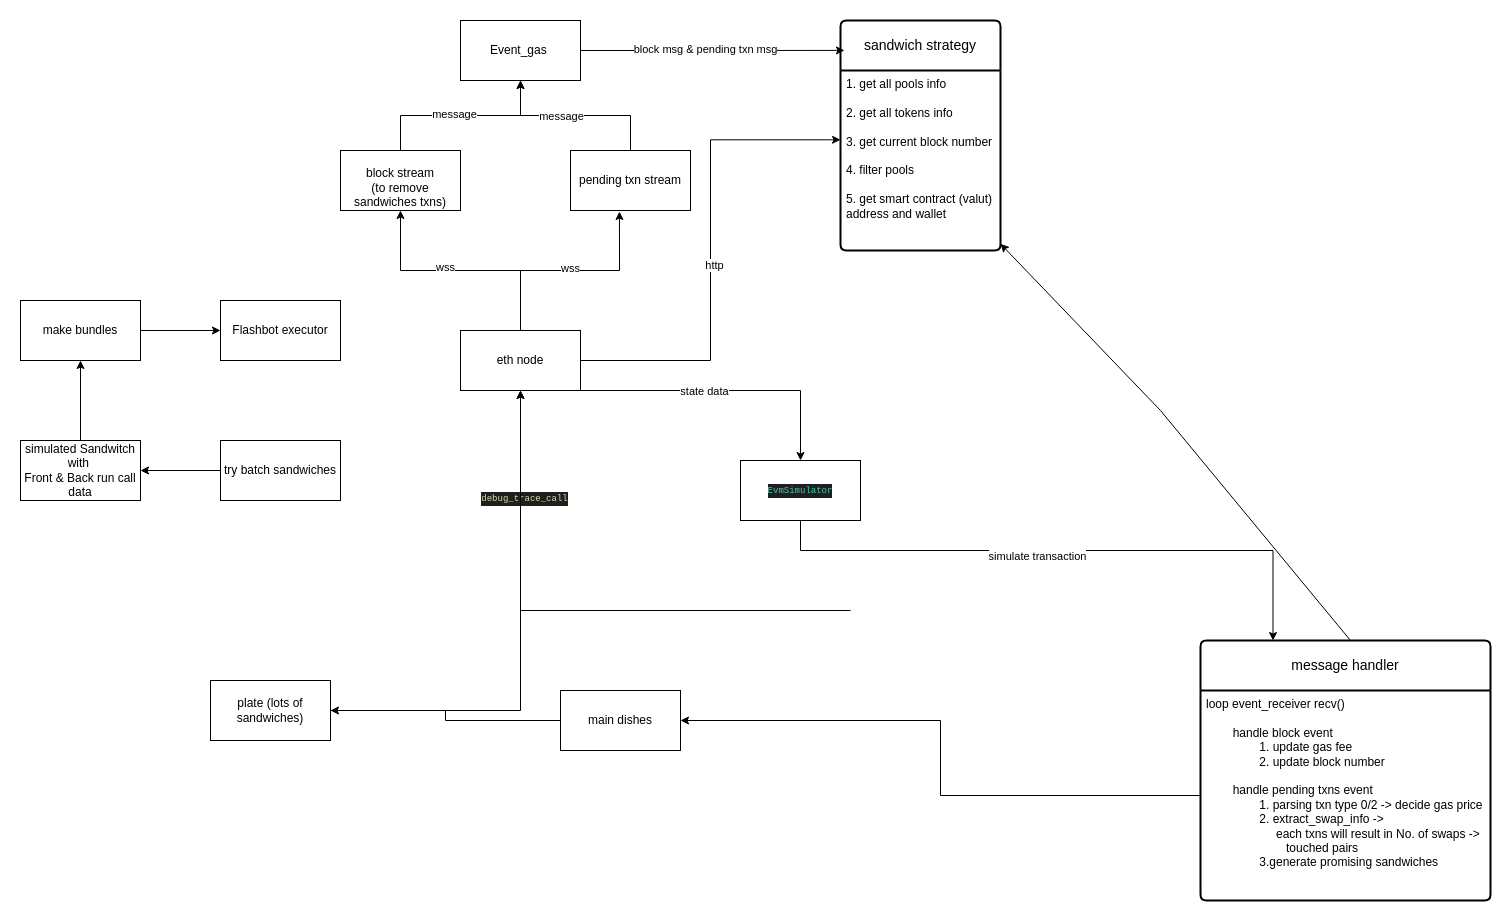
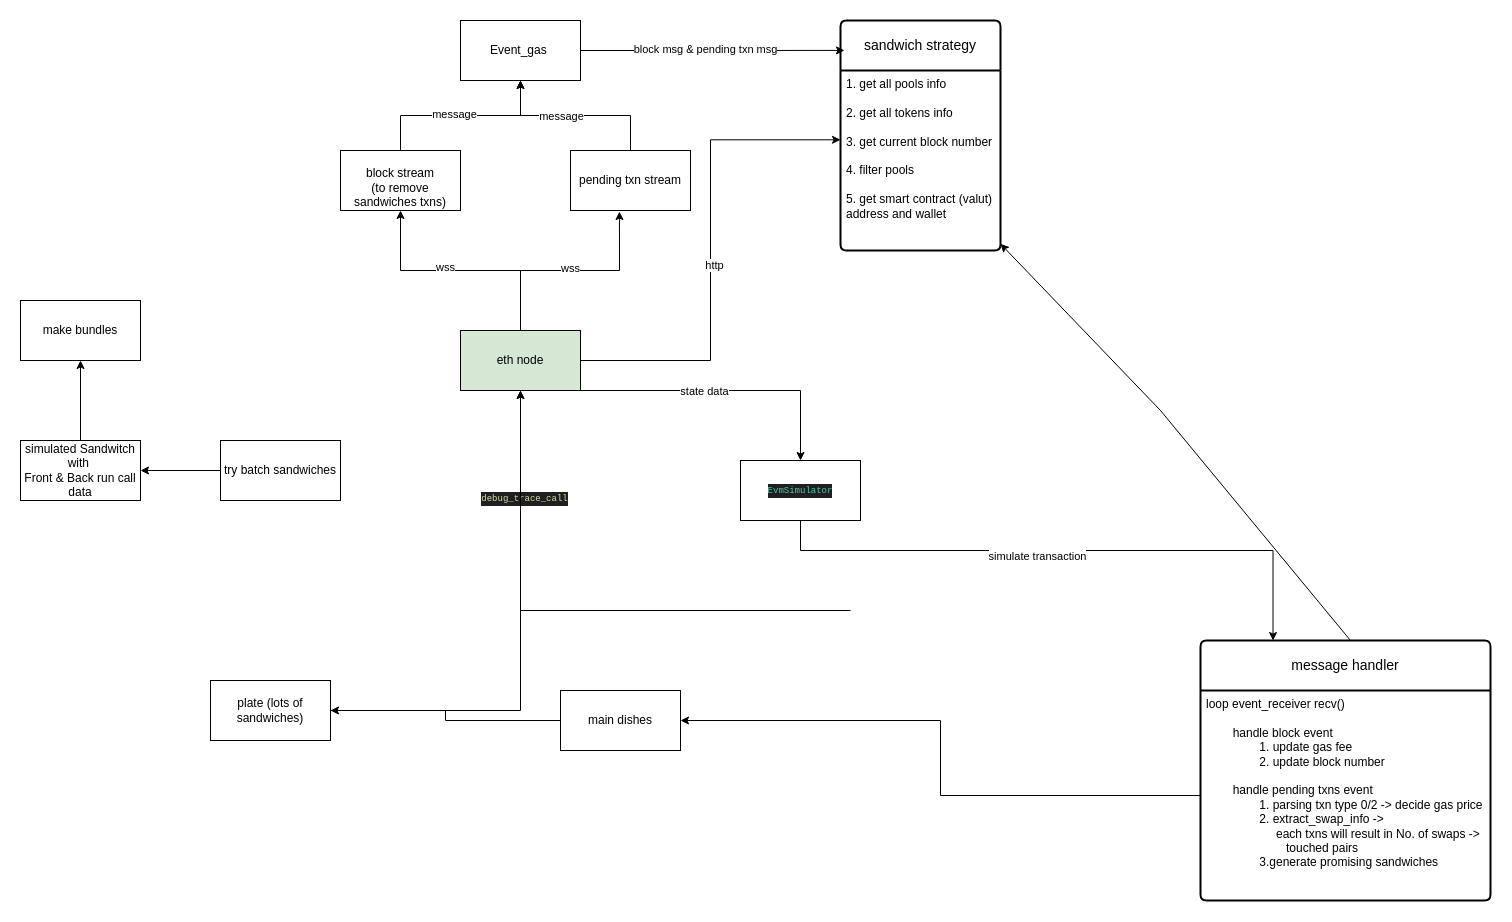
(177, 331) -> none
(281, 331) -> none
(521, 361) -> (521, 361)
